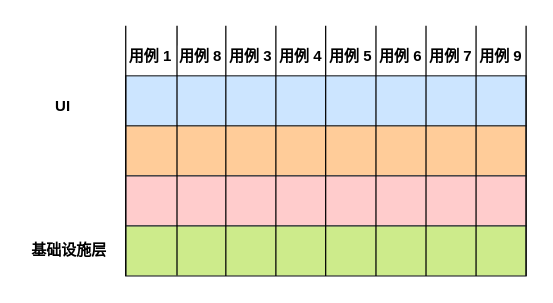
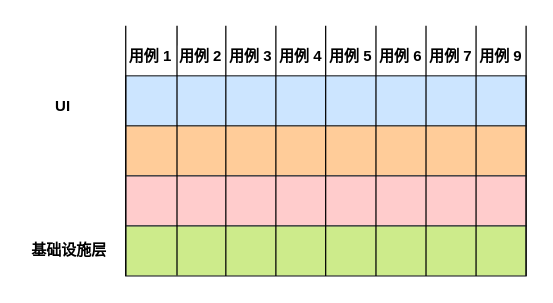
(201, 57) -> (201, 57)
